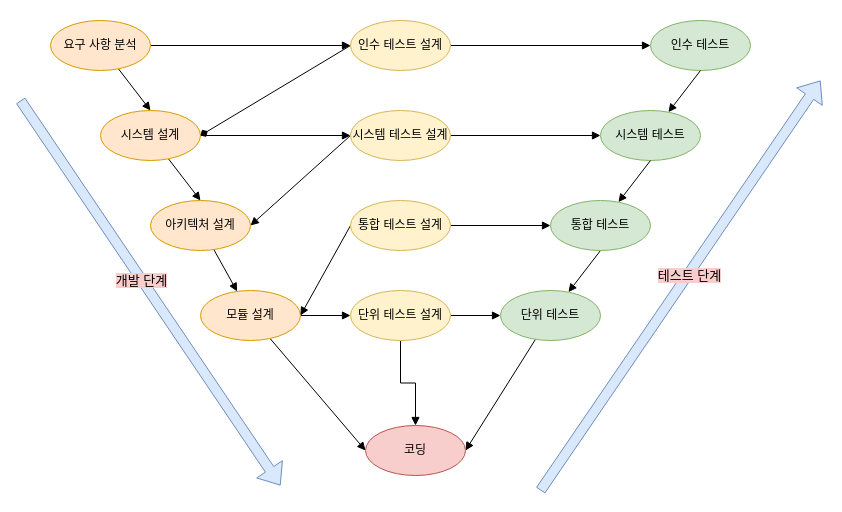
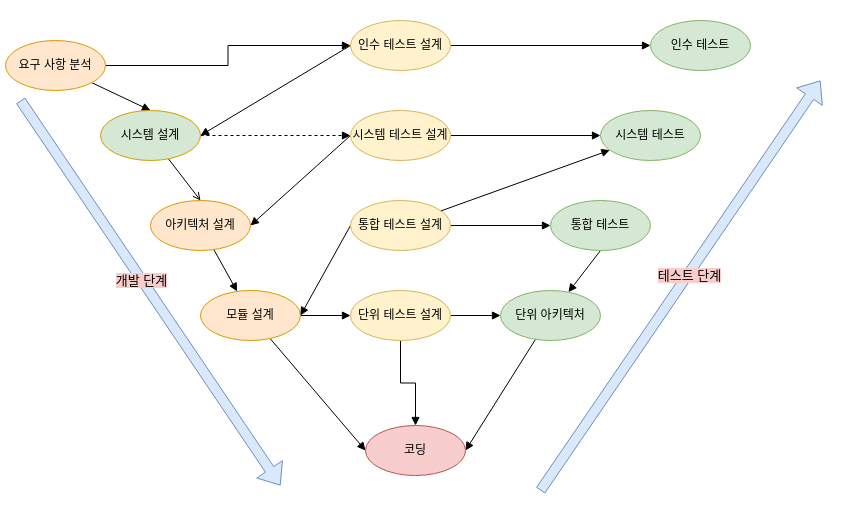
(101, 46) -> (56, 66)
(687, 88) -> (522, 182)
(209, 130) -> (209, 130)
(151, 136) -> (151, 136)
(271, 136) -> (271, 136)
(637, 178) -> none
(194, 192) -> (196, 195)
(551, 316) -> (551, 316)
